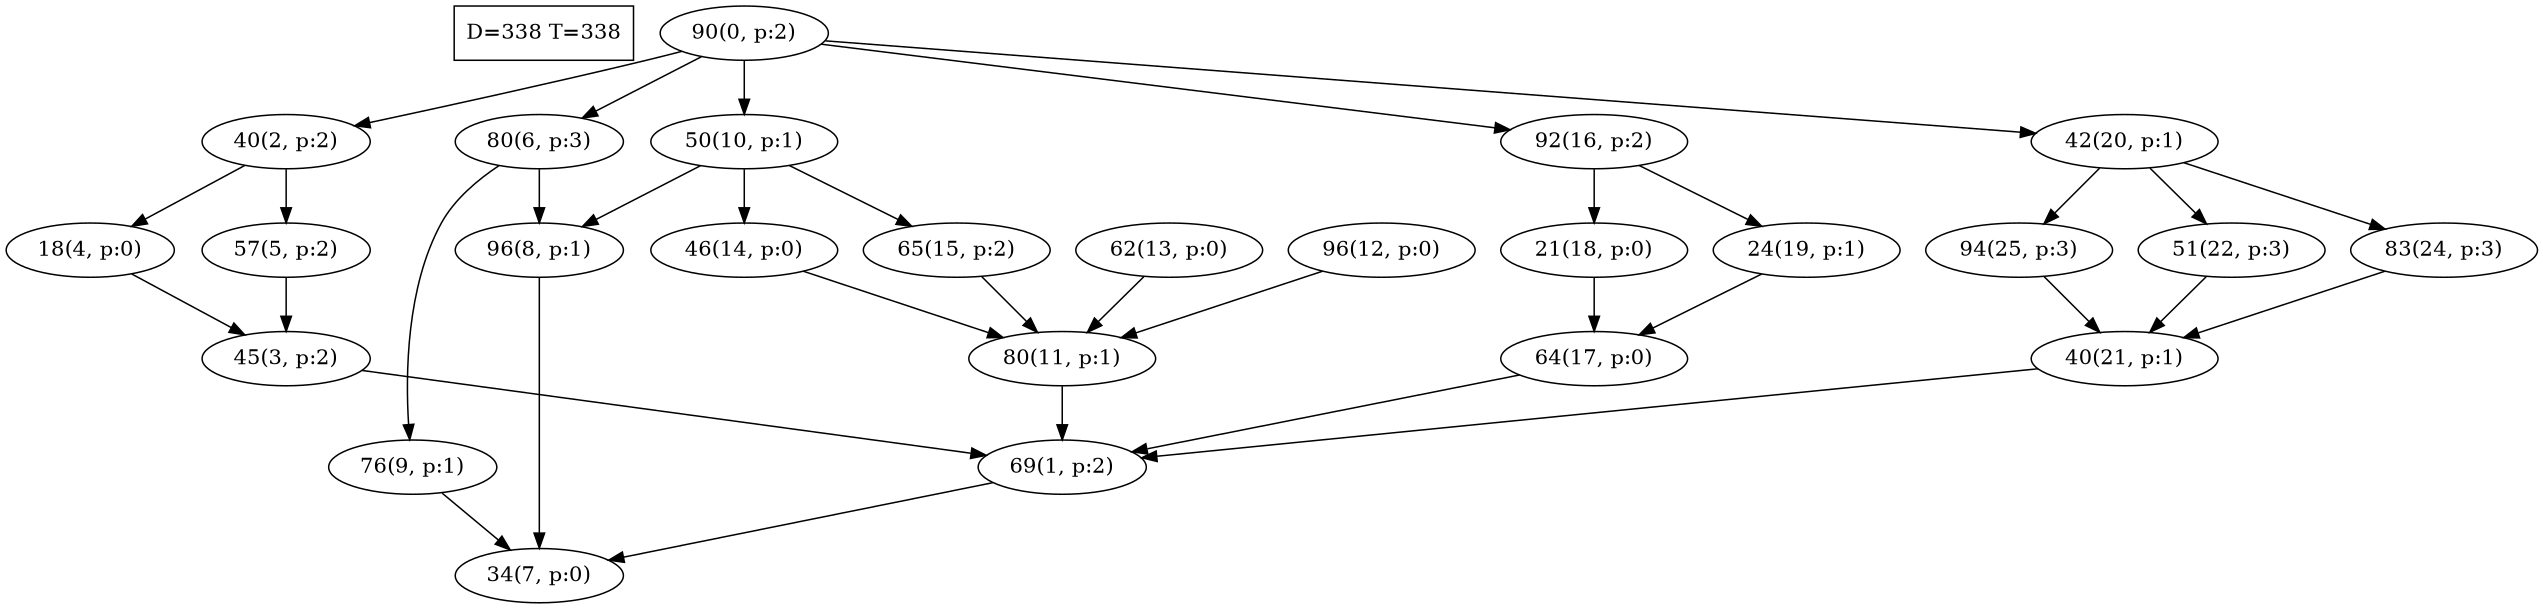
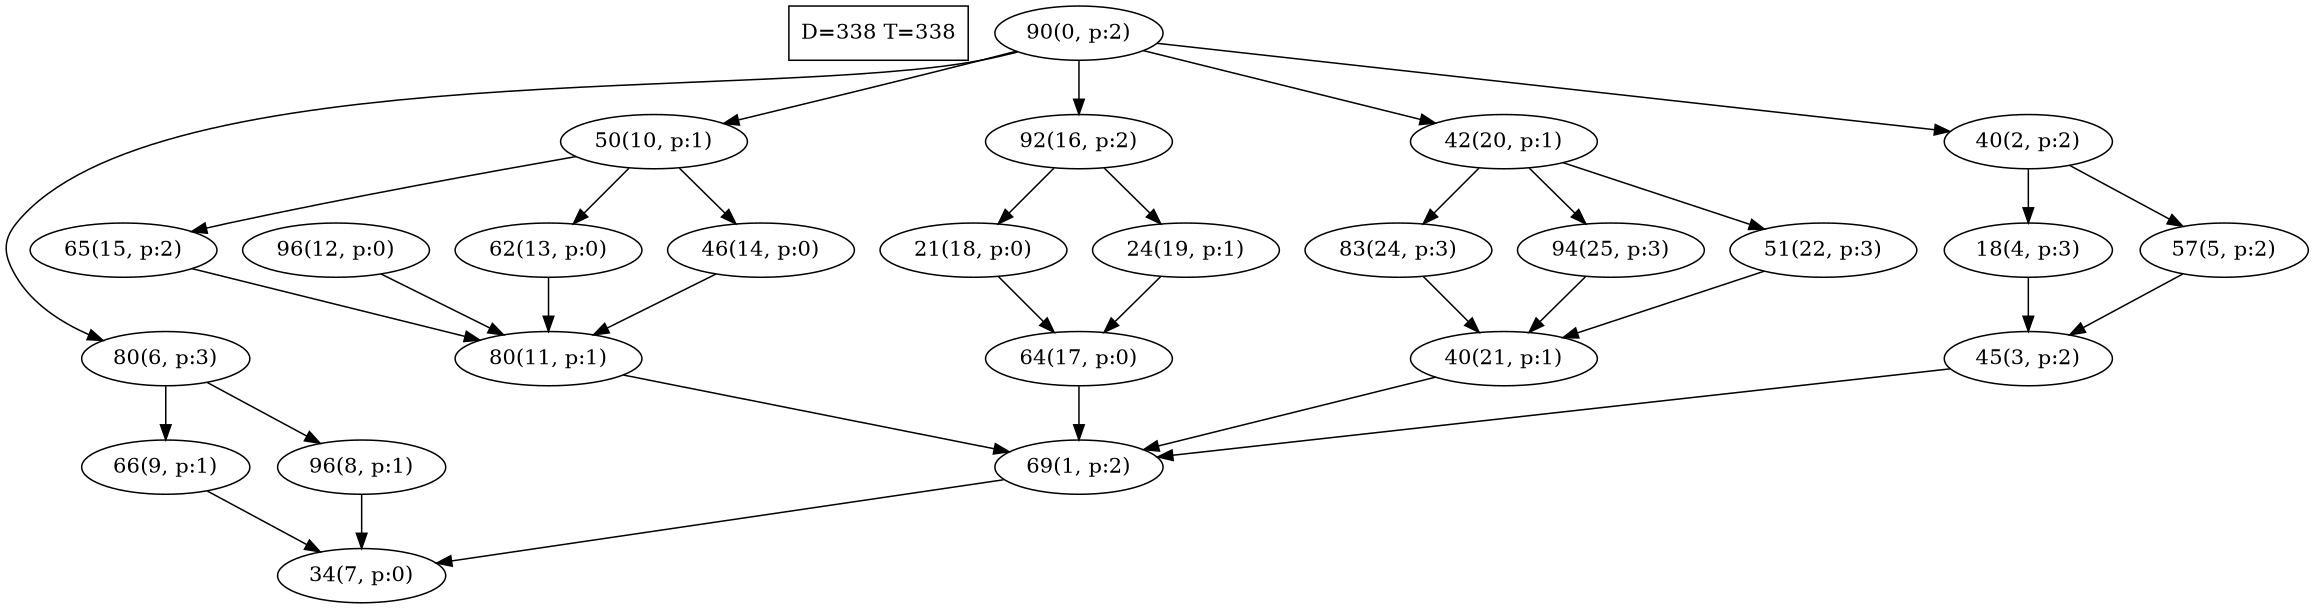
(648, 193) -> (607, 191)
(90, 250) -> (2028, 250)
(413, 467) -> (166, 467)
